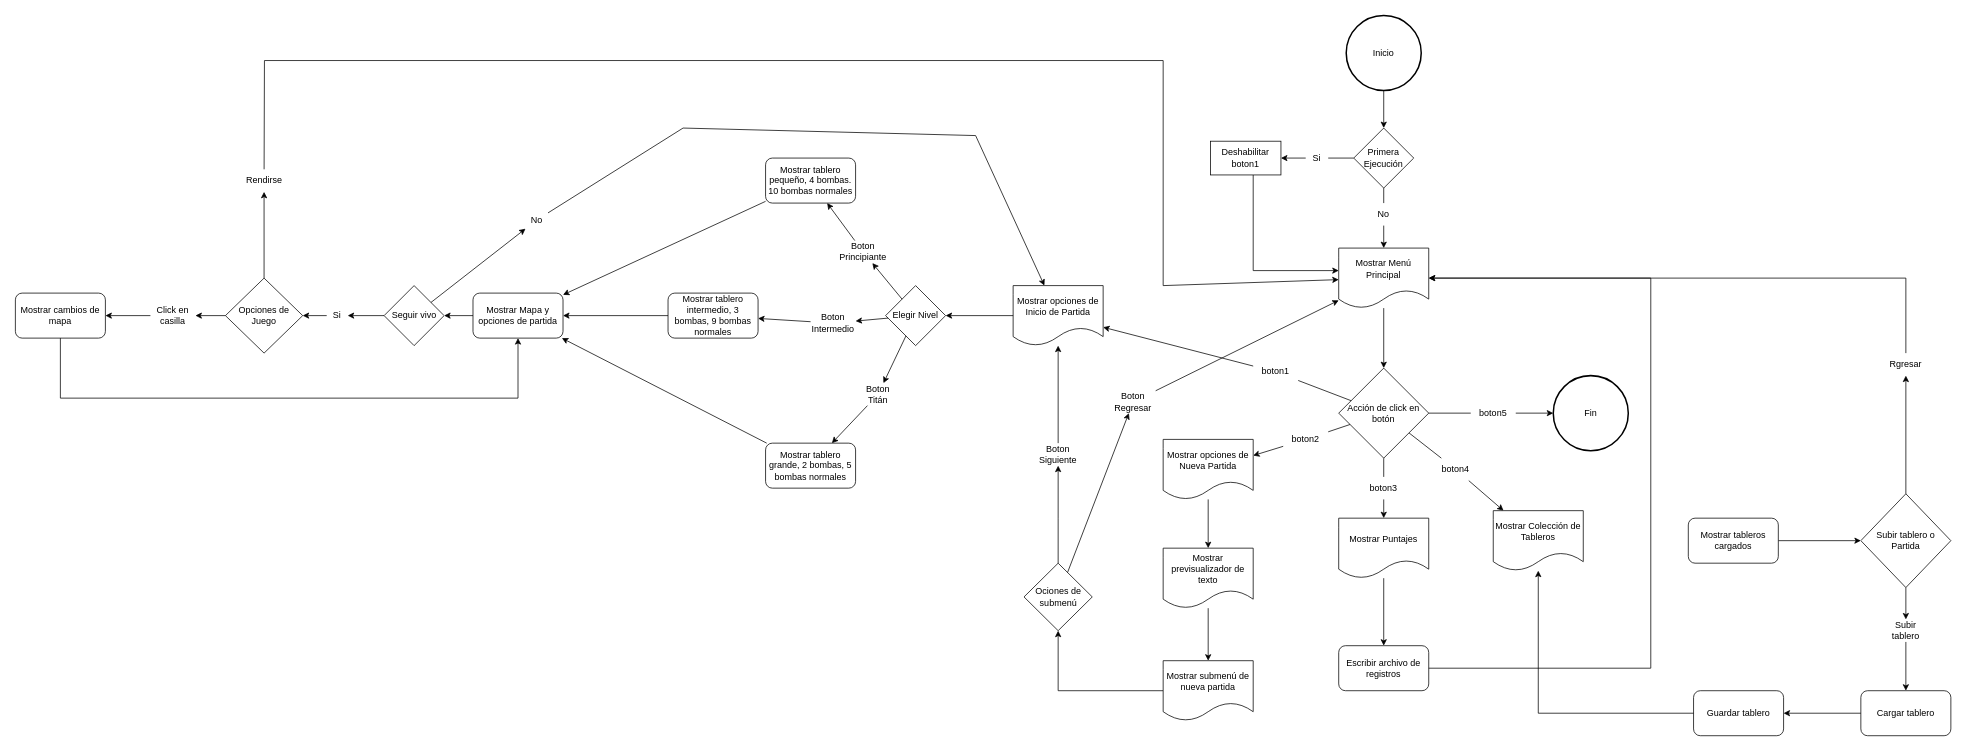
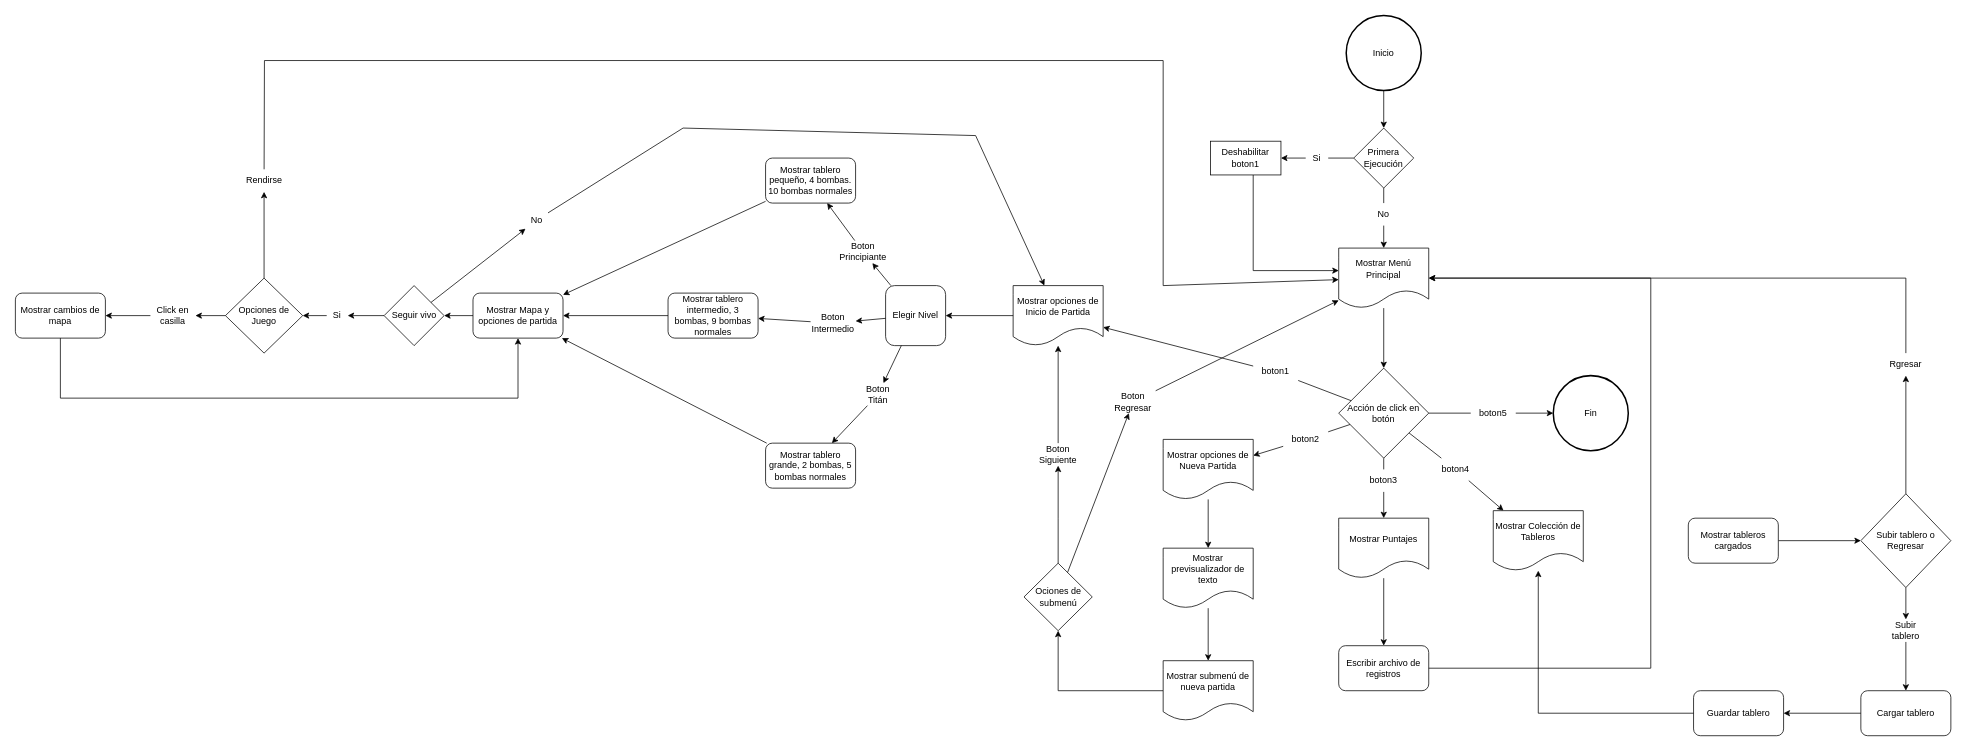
(915, 315) -> (915, 315)
(1383, 488) -> (1383, 480)
(1905, 540) -> (1905, 540)
